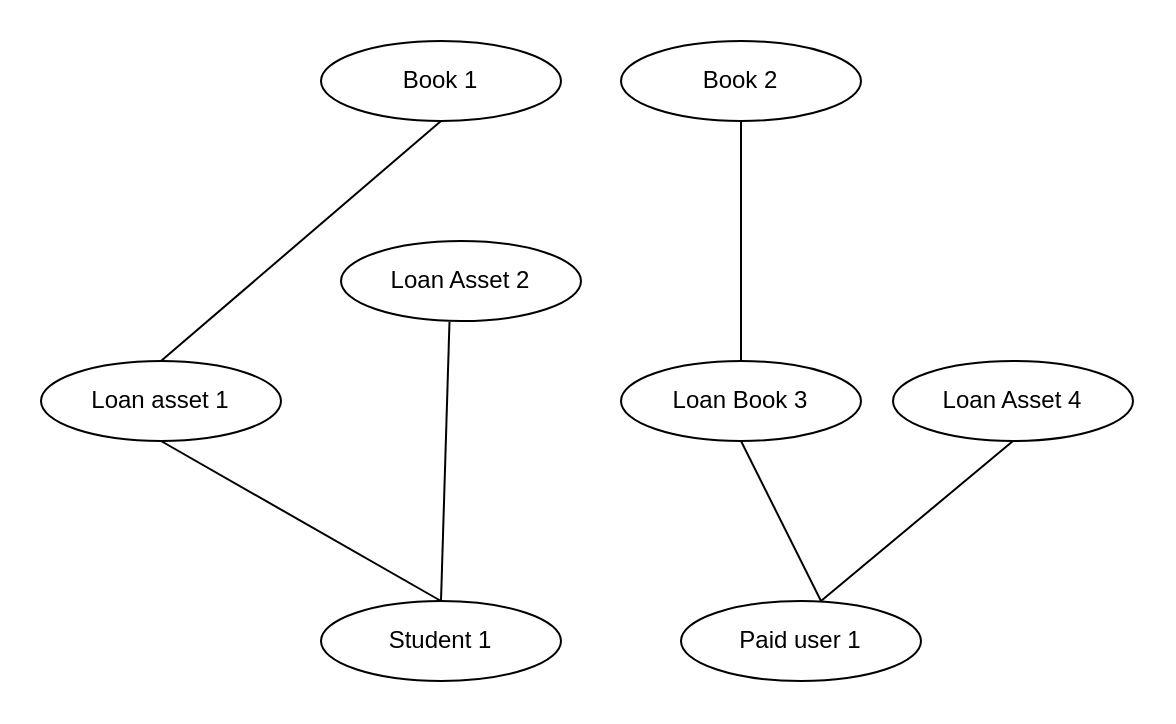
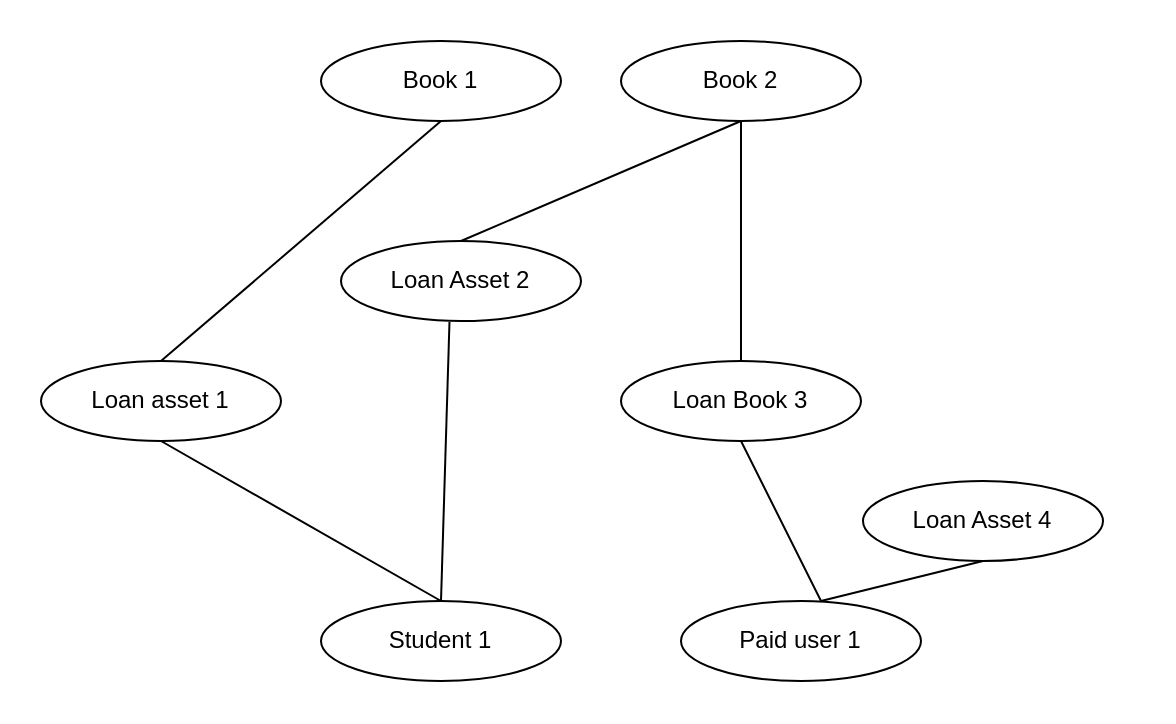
none -> (599, 182)
(1013, 401) -> (983, 521)
